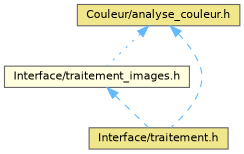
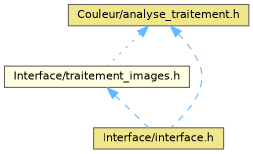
(159, 15) -> (159, 15)
(159, 138) -> (159, 138)
